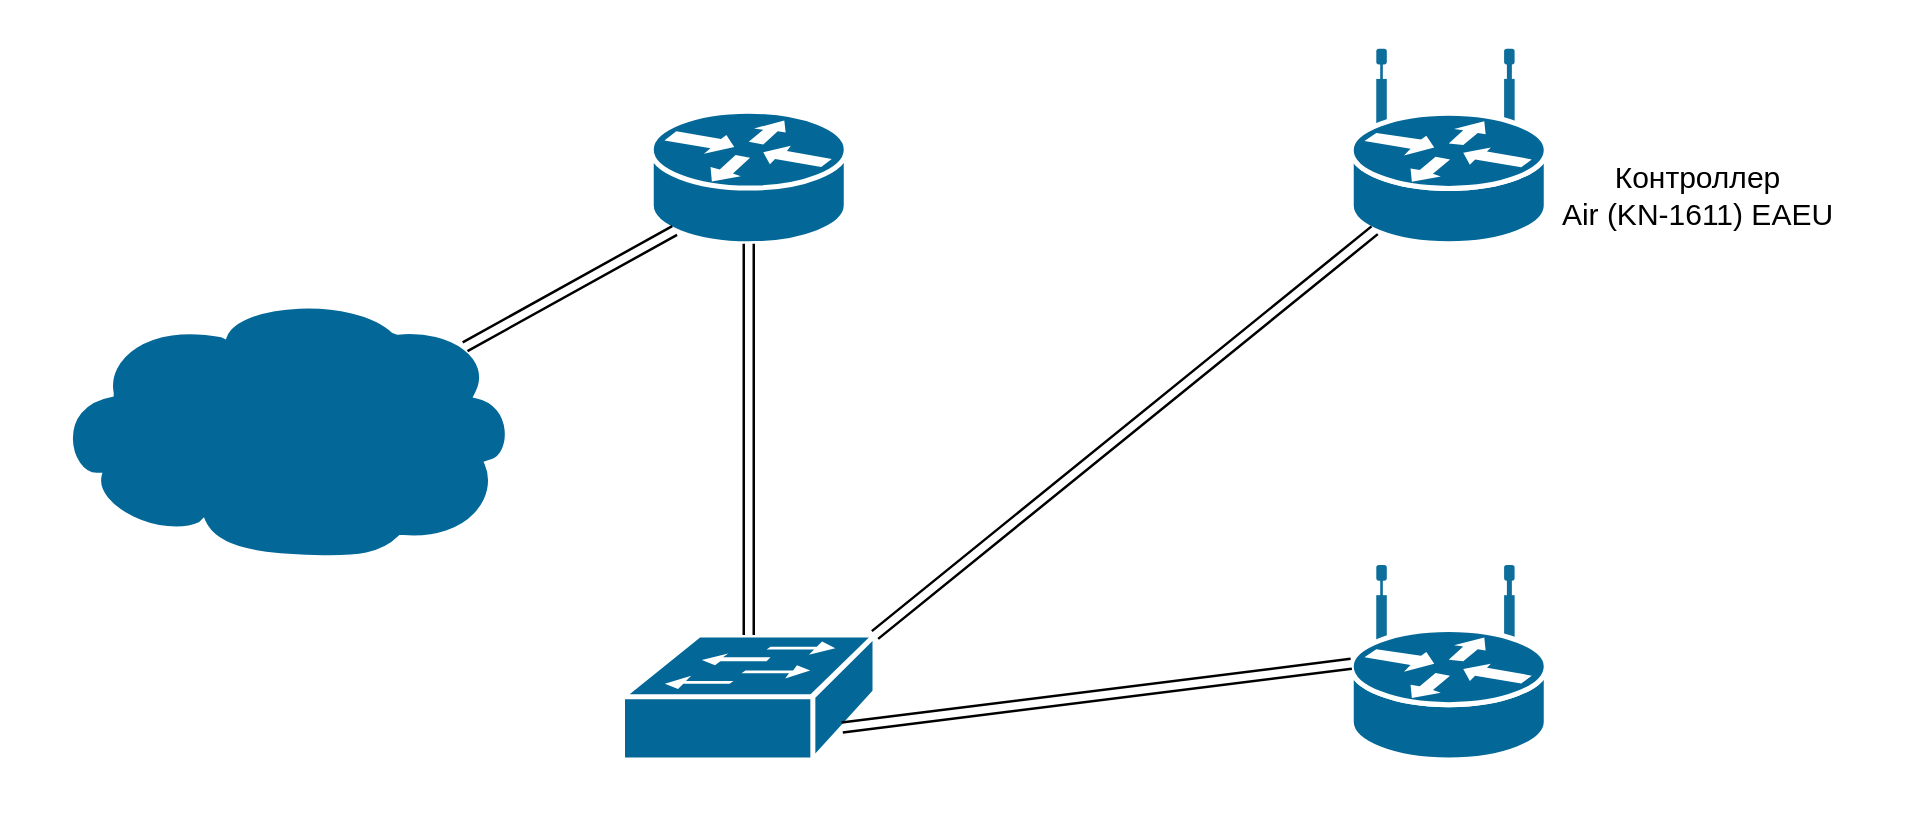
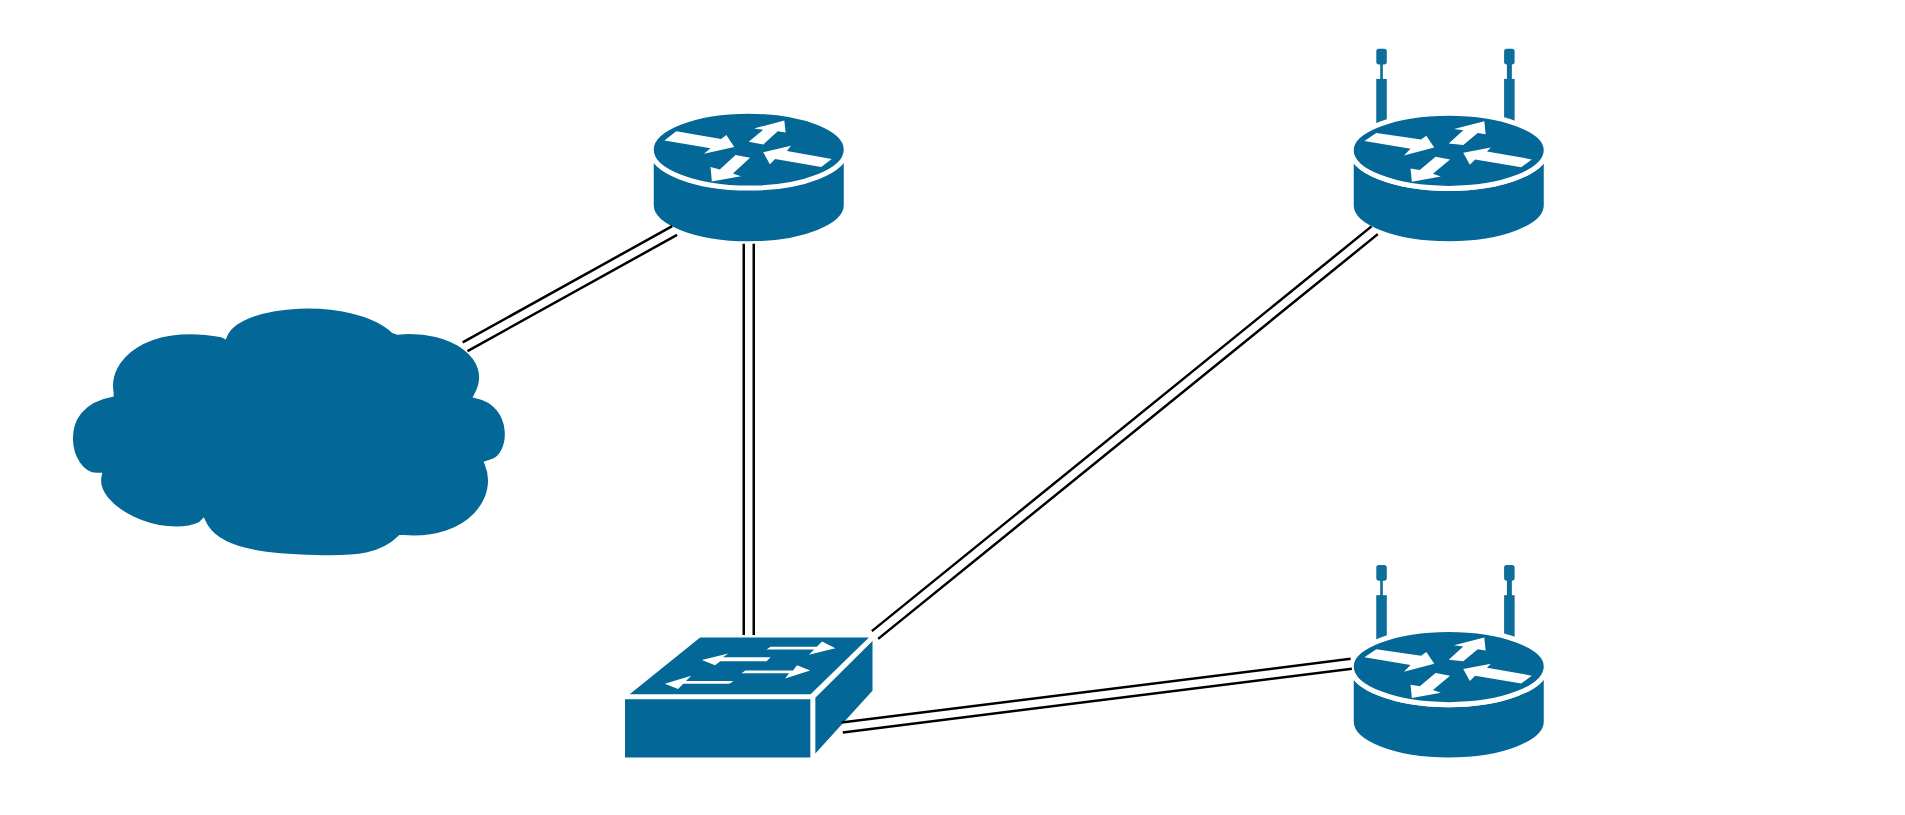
(1699, 196) -> none
